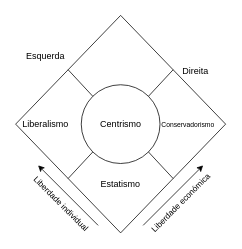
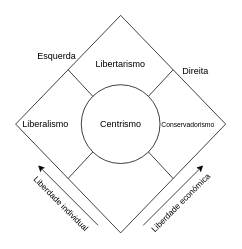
(45, 57) -> (57, 57)
none -> (120, 64)
(120, 184) -> none
